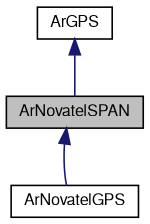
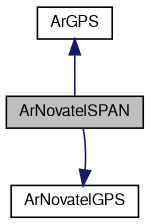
(64, 165) -> (85, 149)
